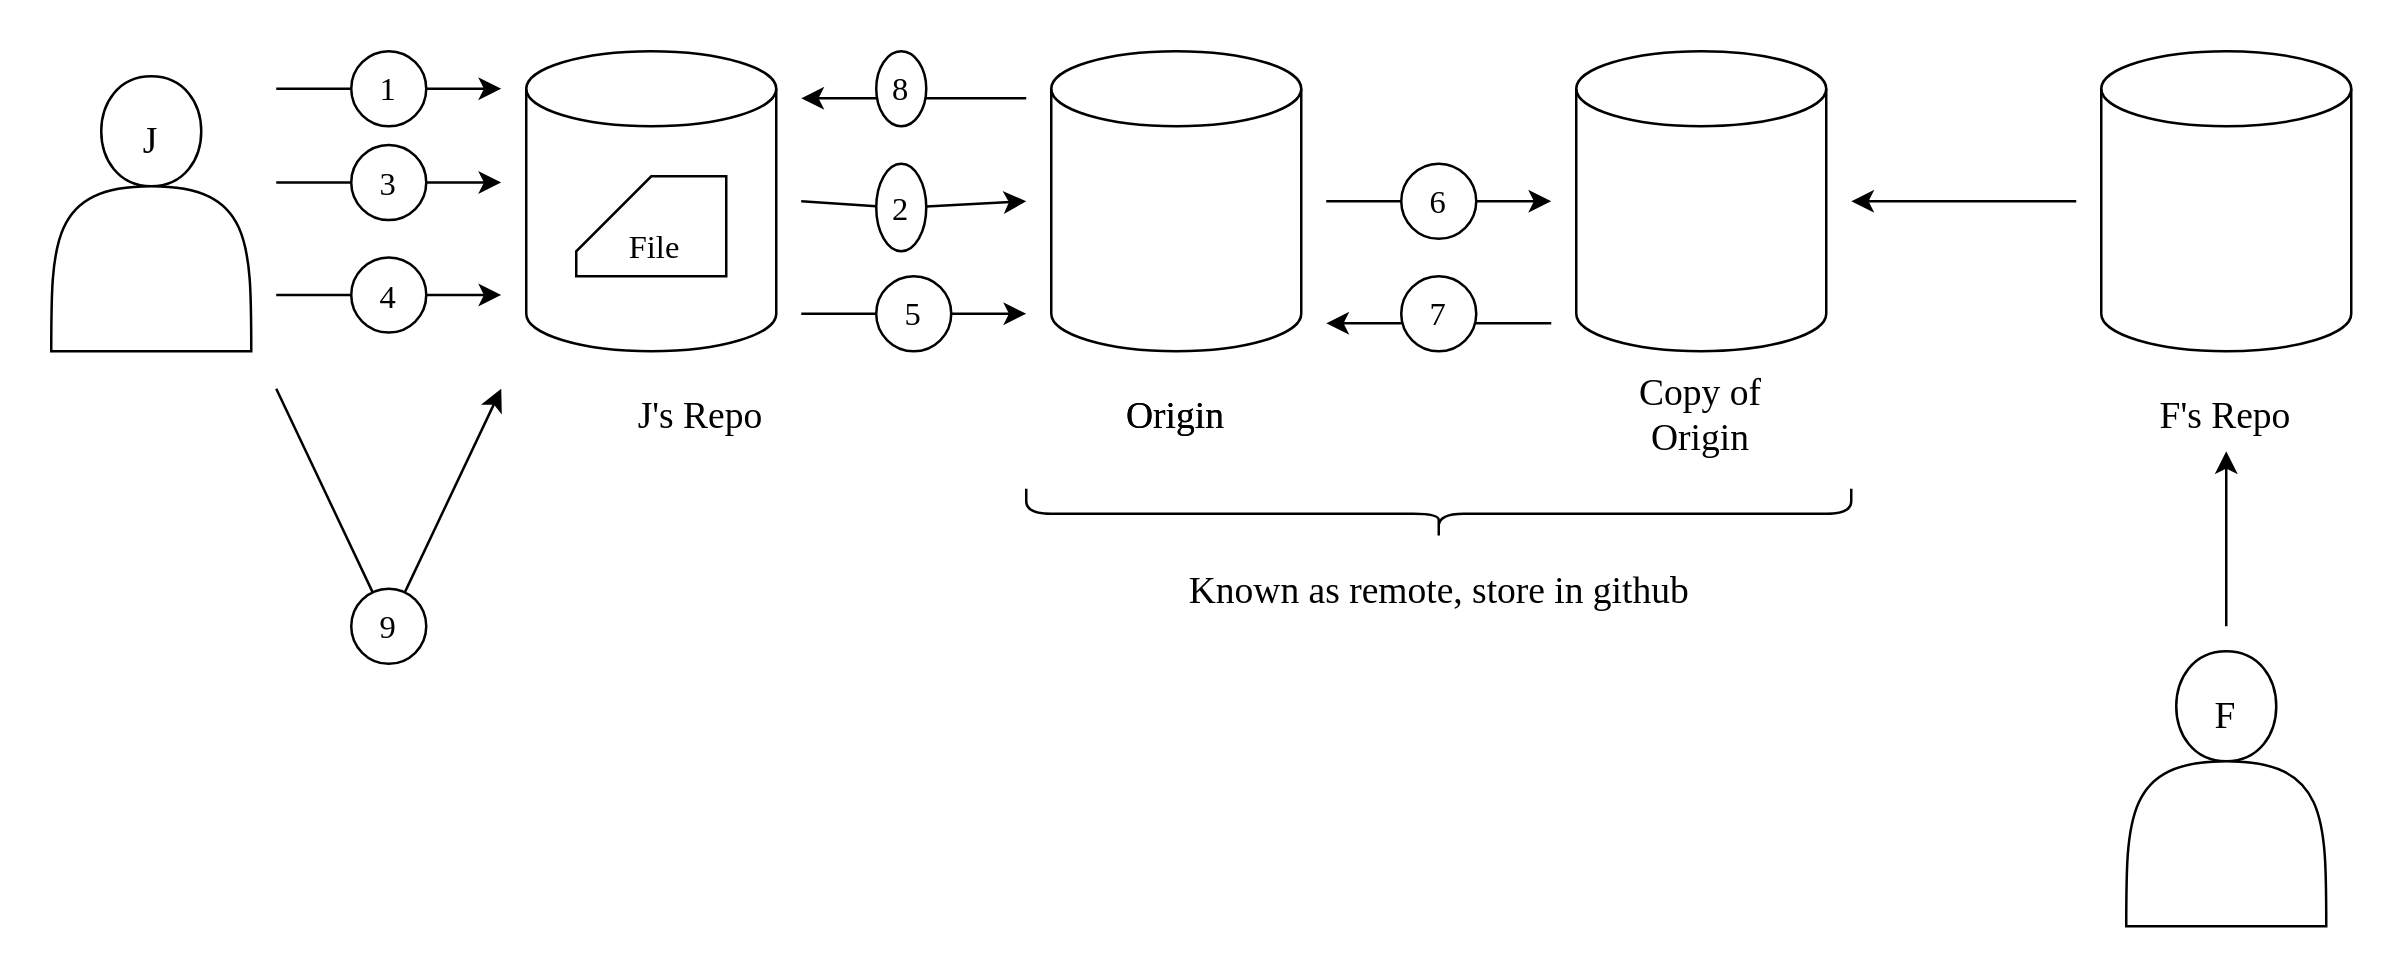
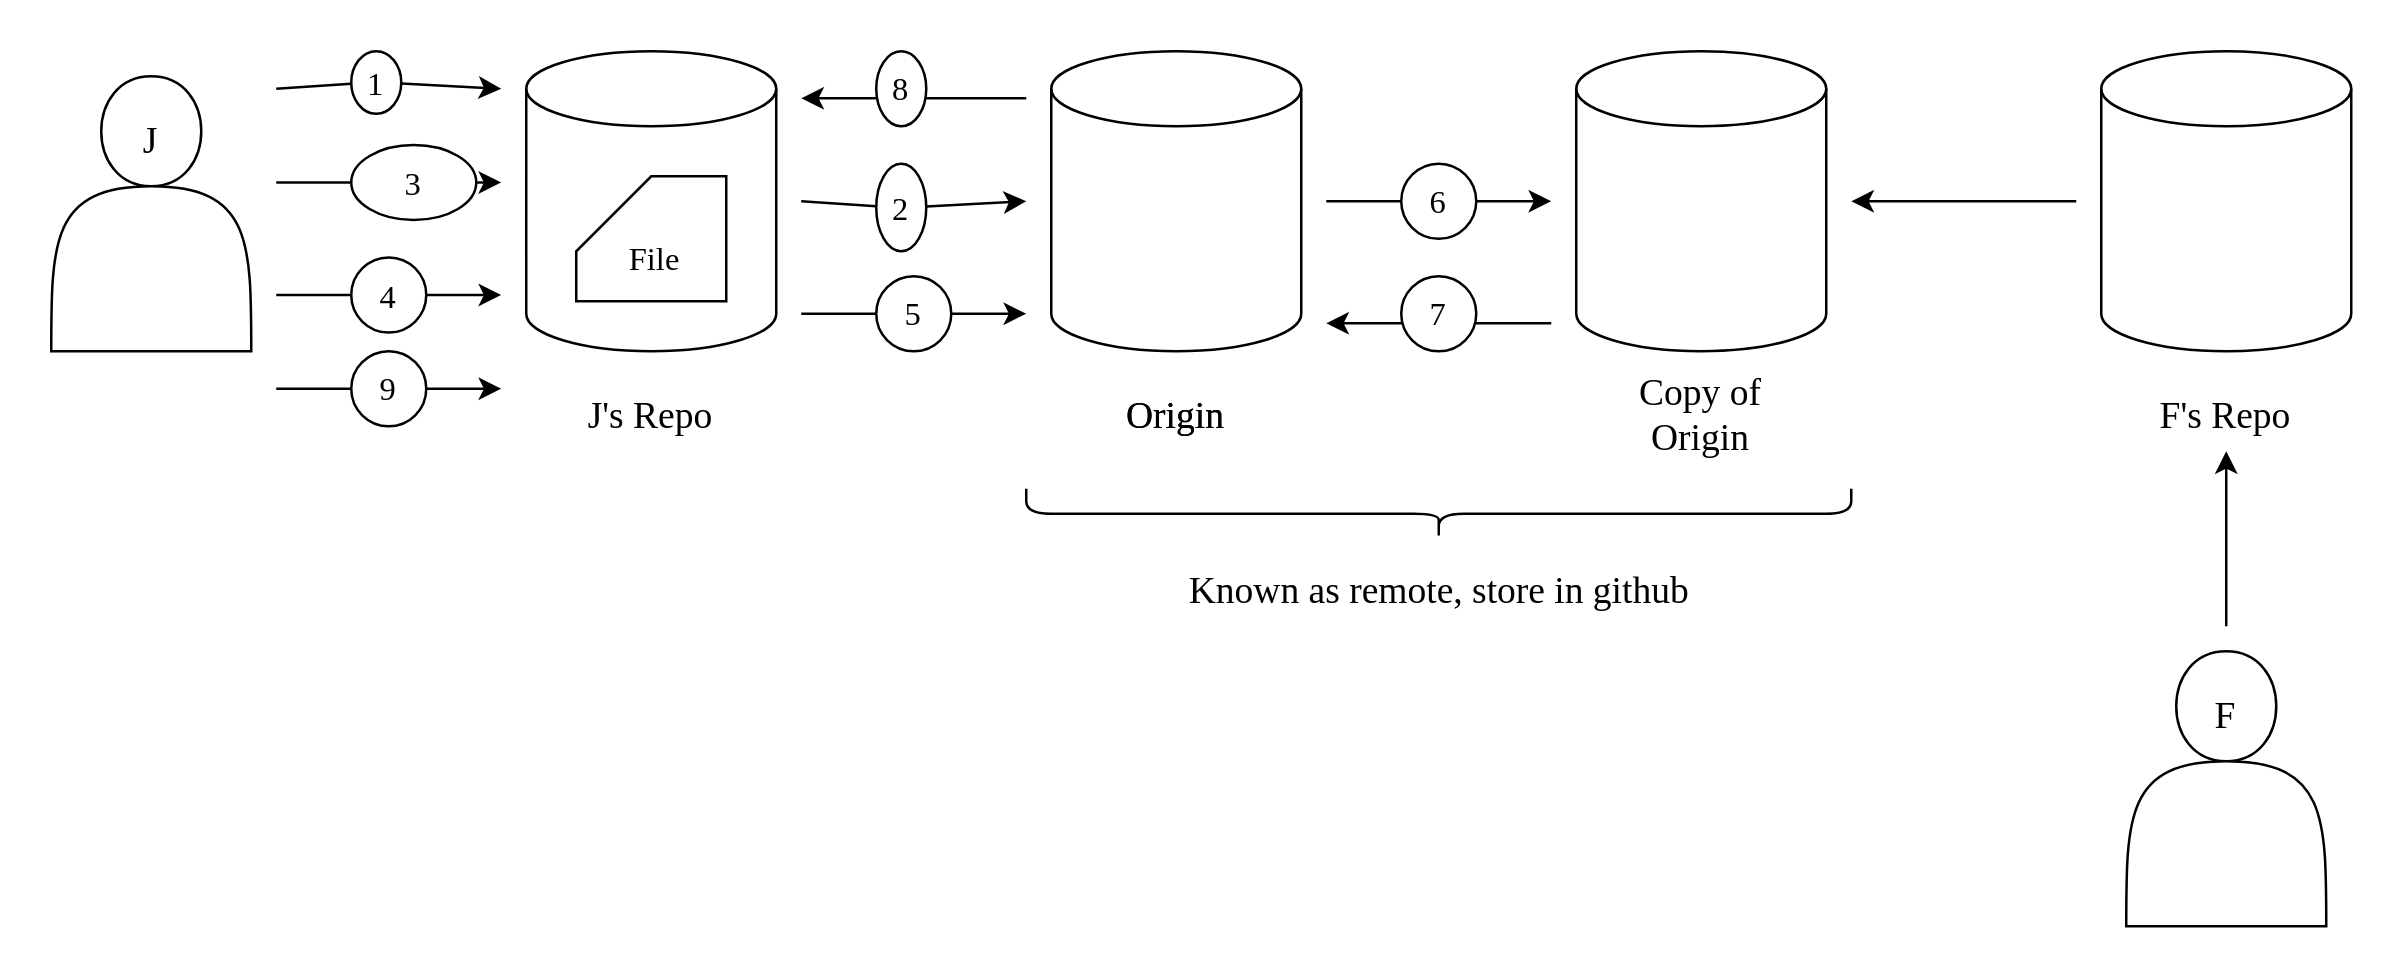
(389, 89) -> (376, 83)
(389, 183) -> (414, 183)
(651, 226) -> (651, 239)
(701, 414) -> (651, 414)
(389, 626) -> (389, 389)
